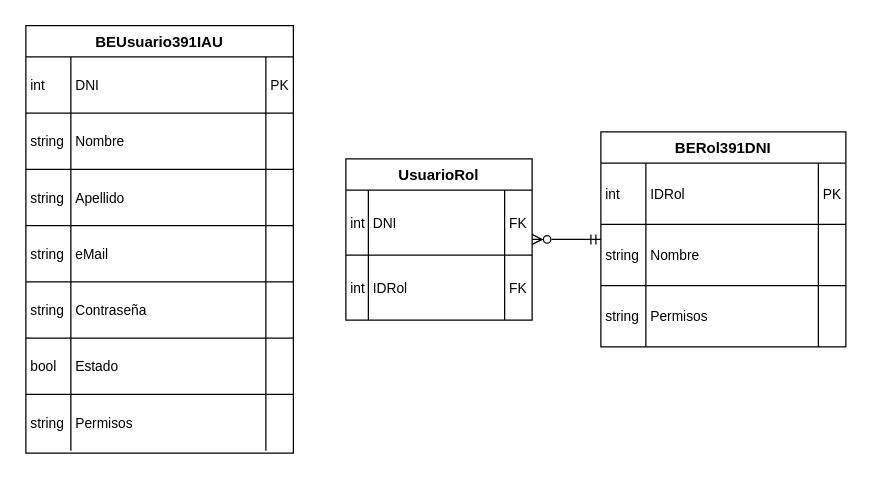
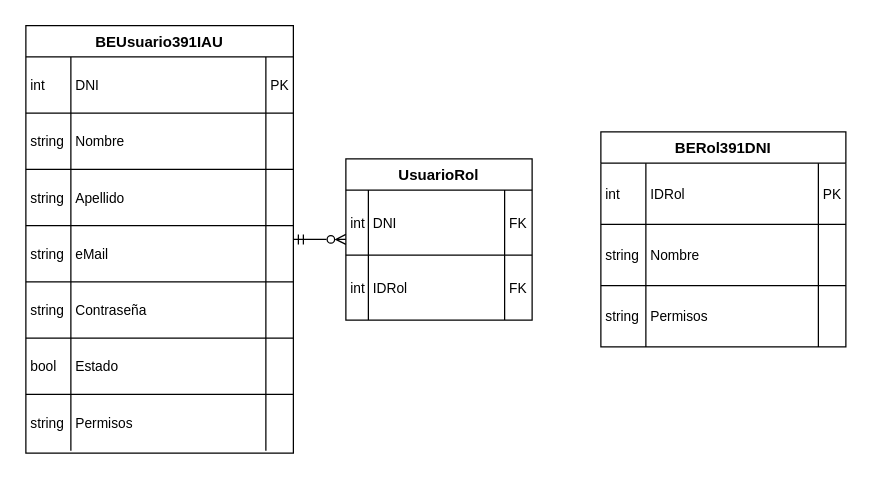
none -> (311, 239)
(574, 239) -> none
